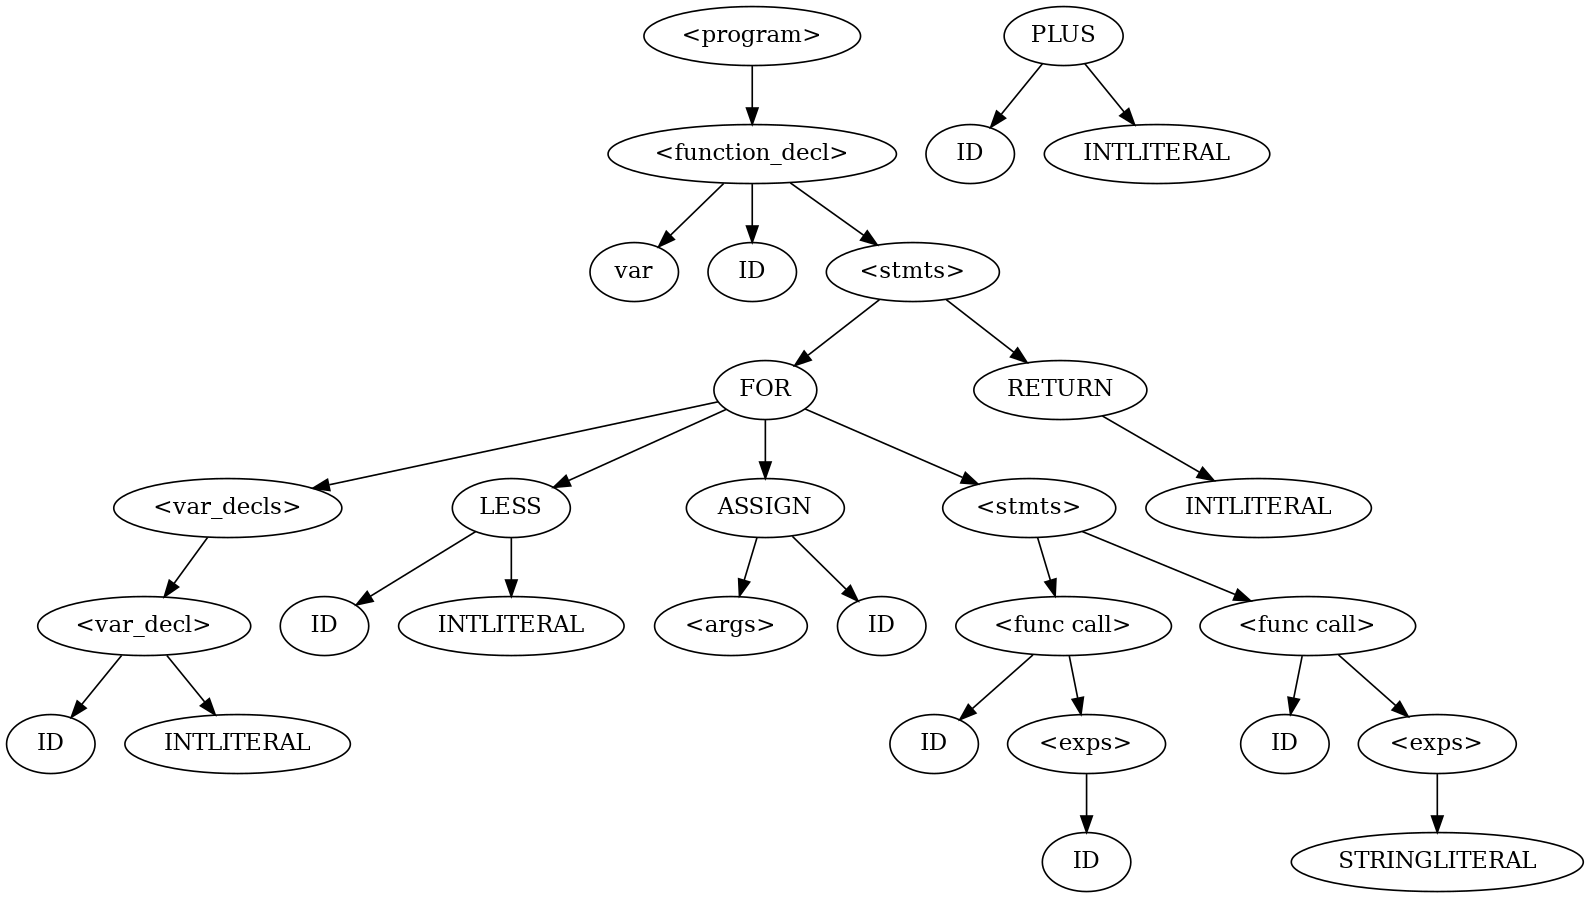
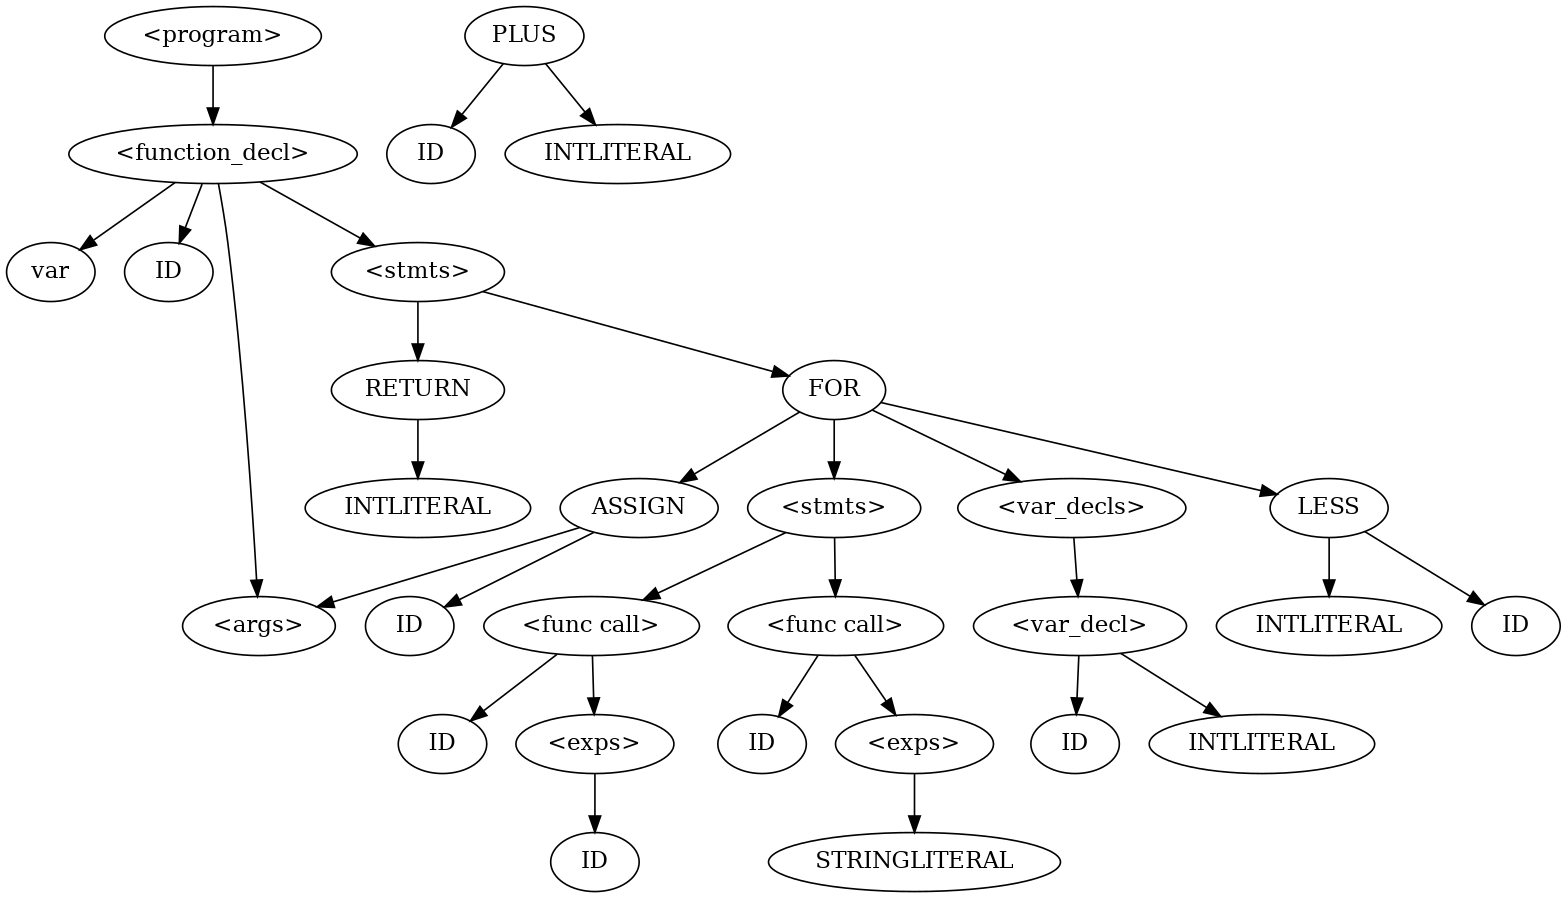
none -> (242, 381)
